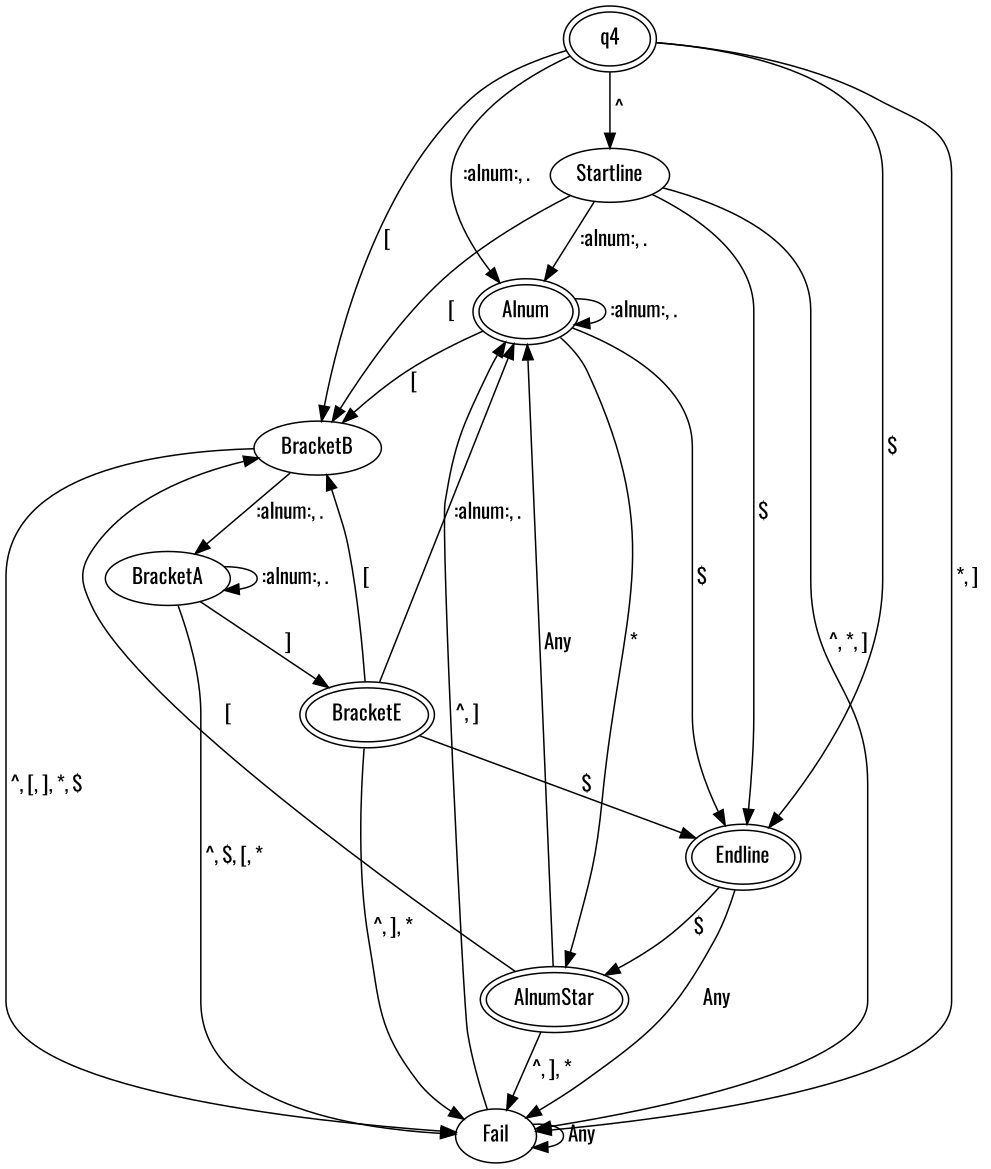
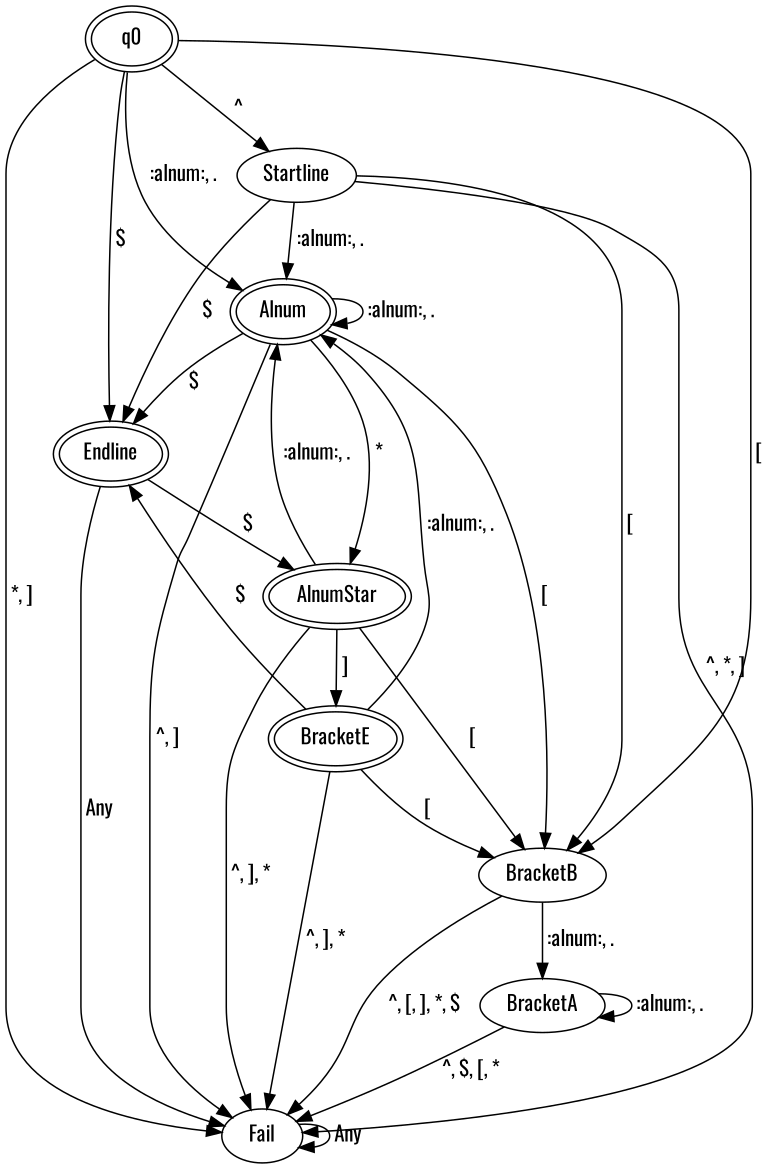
(610, 39) -> (132, 39)
(258, 640) -> (337, 660)
(558, 644) -> (318, 454)
(451, 729) -> (150, 729)
